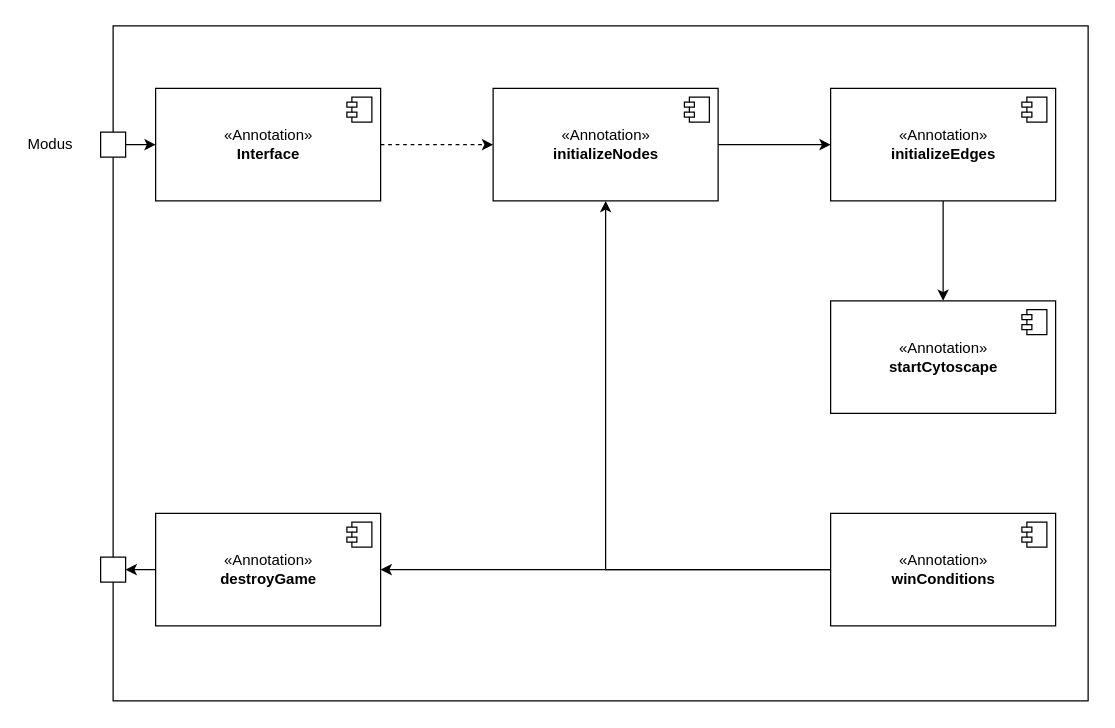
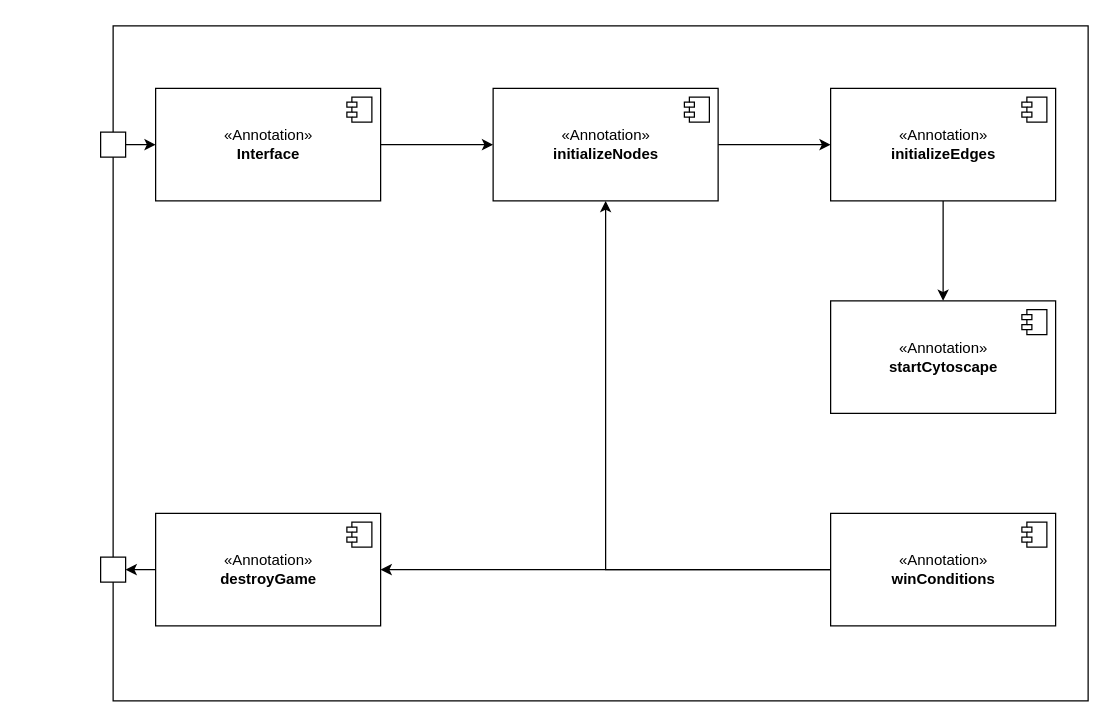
(51, 144) -> none
(433, 144) -> (433, 144)
